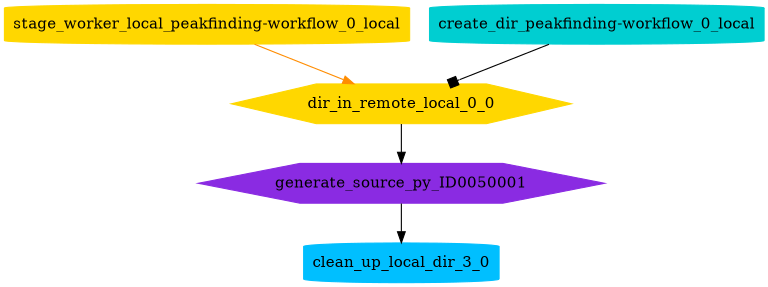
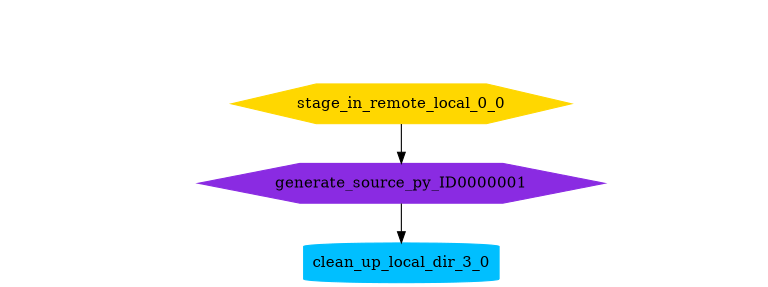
(207, 24) -> none
(597, 24) -> none
(401, 104) -> (401, 104)
(401, 183) -> (401, 183)
